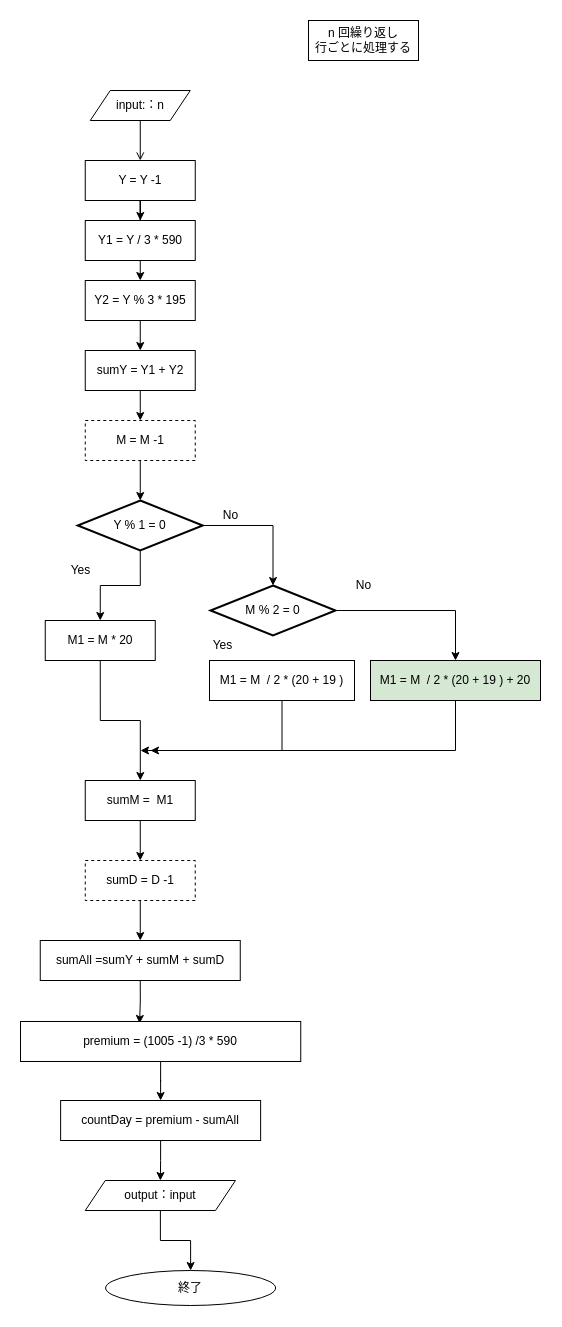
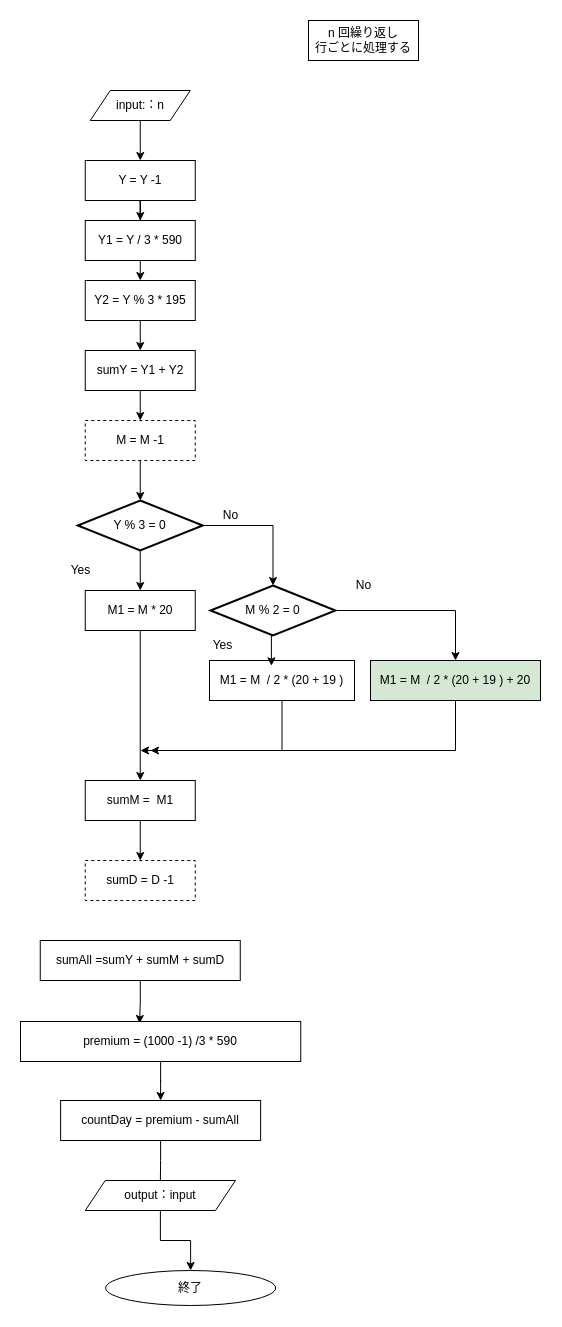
(140, 154) -> (140, 152)
(140, 526) -> (140, 526)
(100, 641) -> (140, 611)
none -> (271, 647)
(140, 917) -> none
(161, 1042) -> (161, 1042)
(160, 1172) -> (160, 1174)
